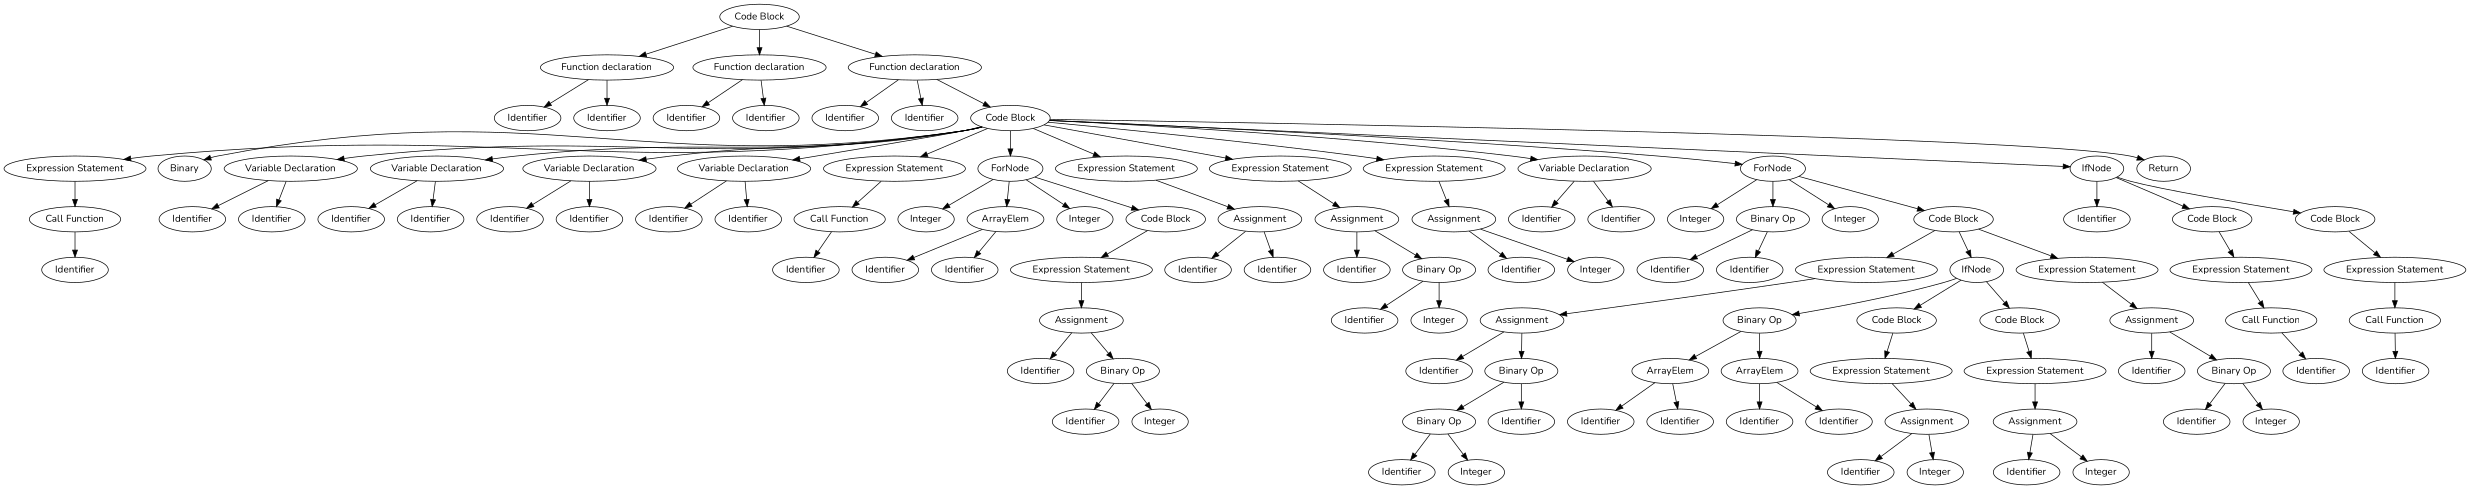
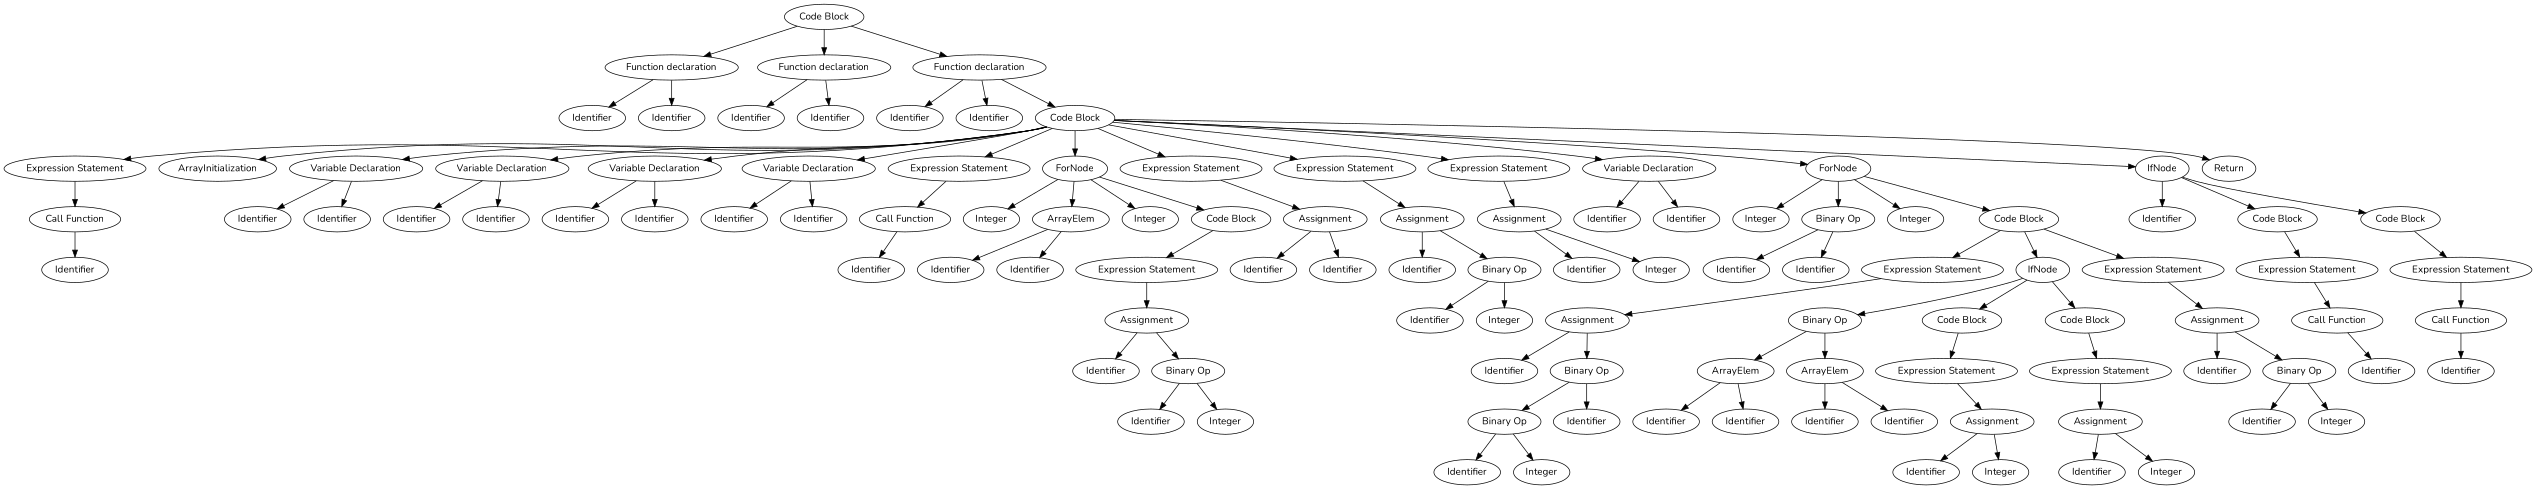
(185, 169) -> (218, 169)
